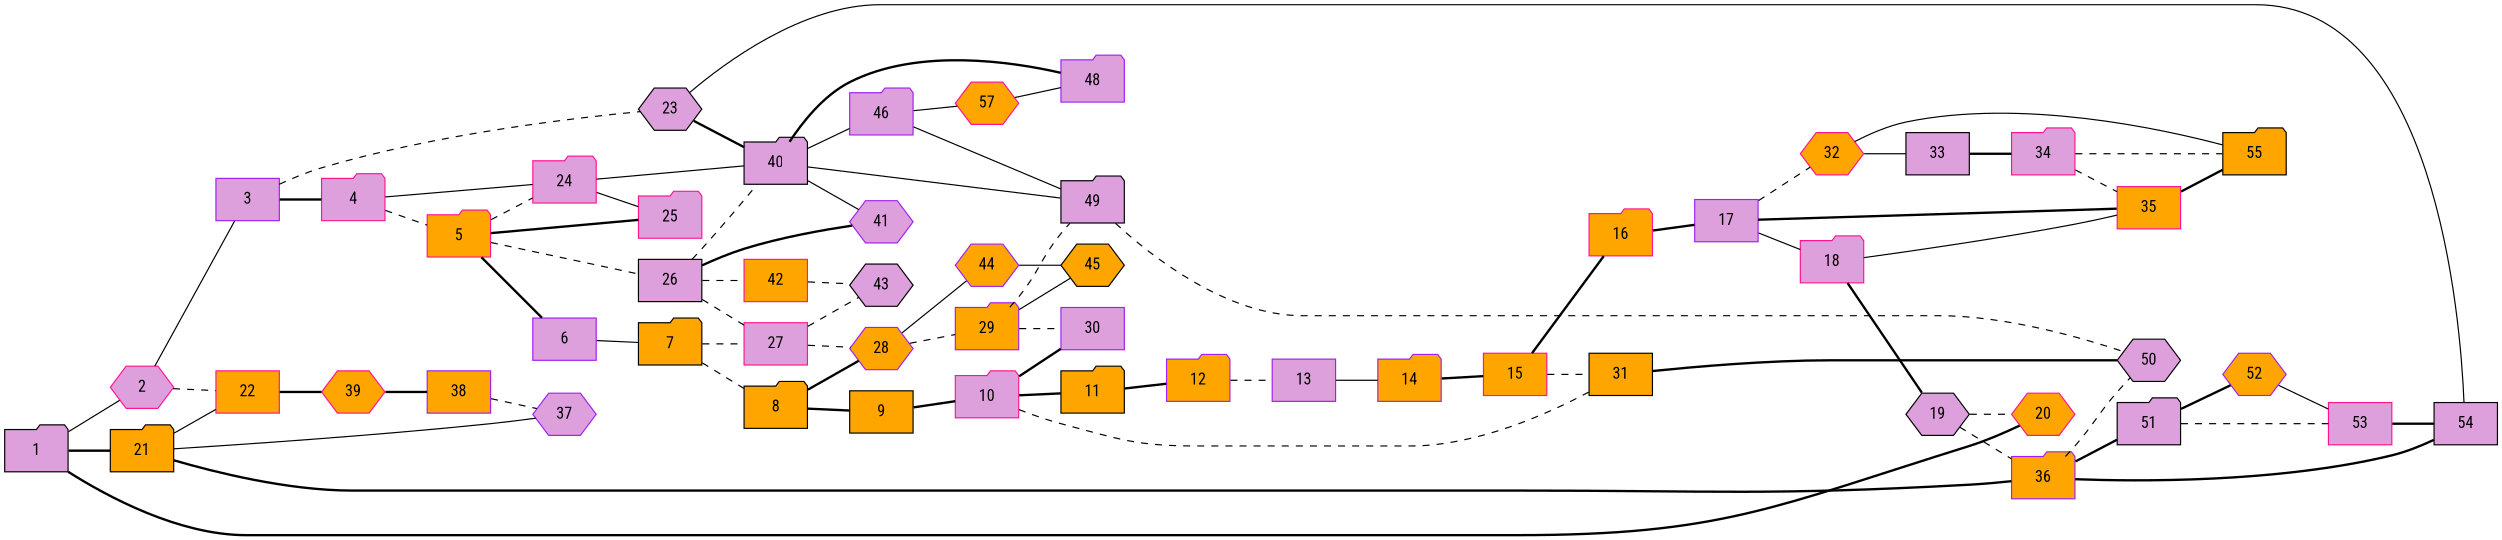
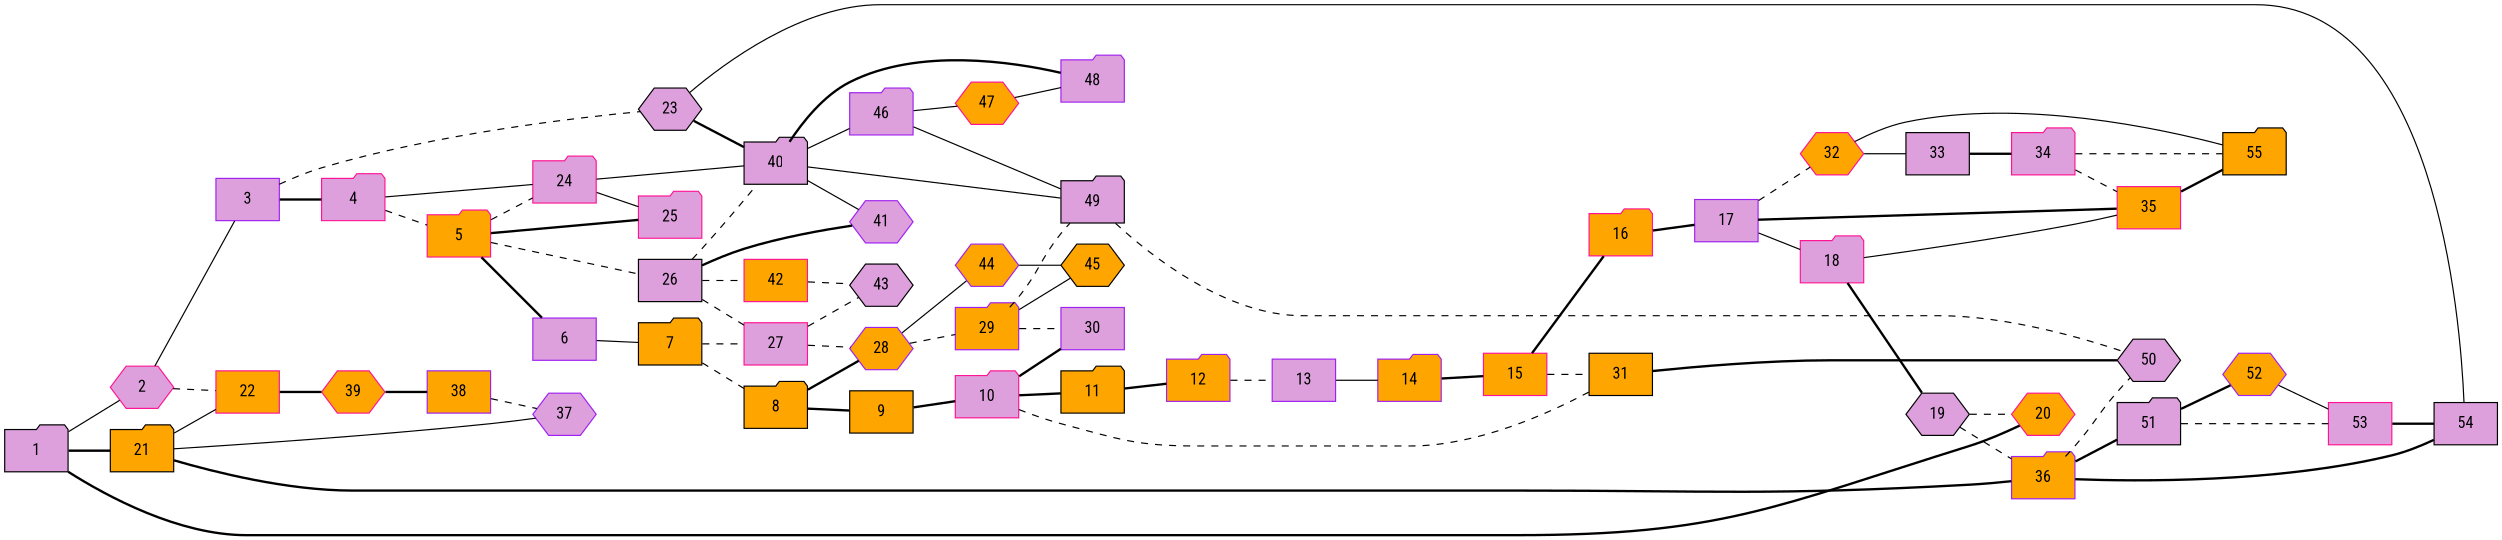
(987, 103) -> (987, 103)
